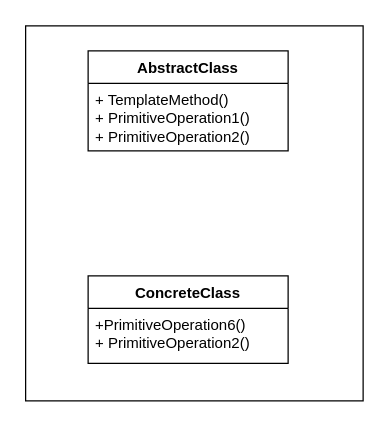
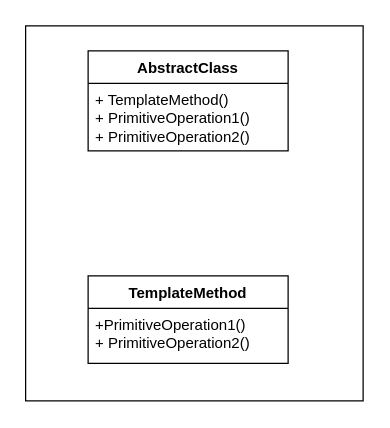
(188, 293) -> (188, 293)
(182, 335) -> (182, 335)
